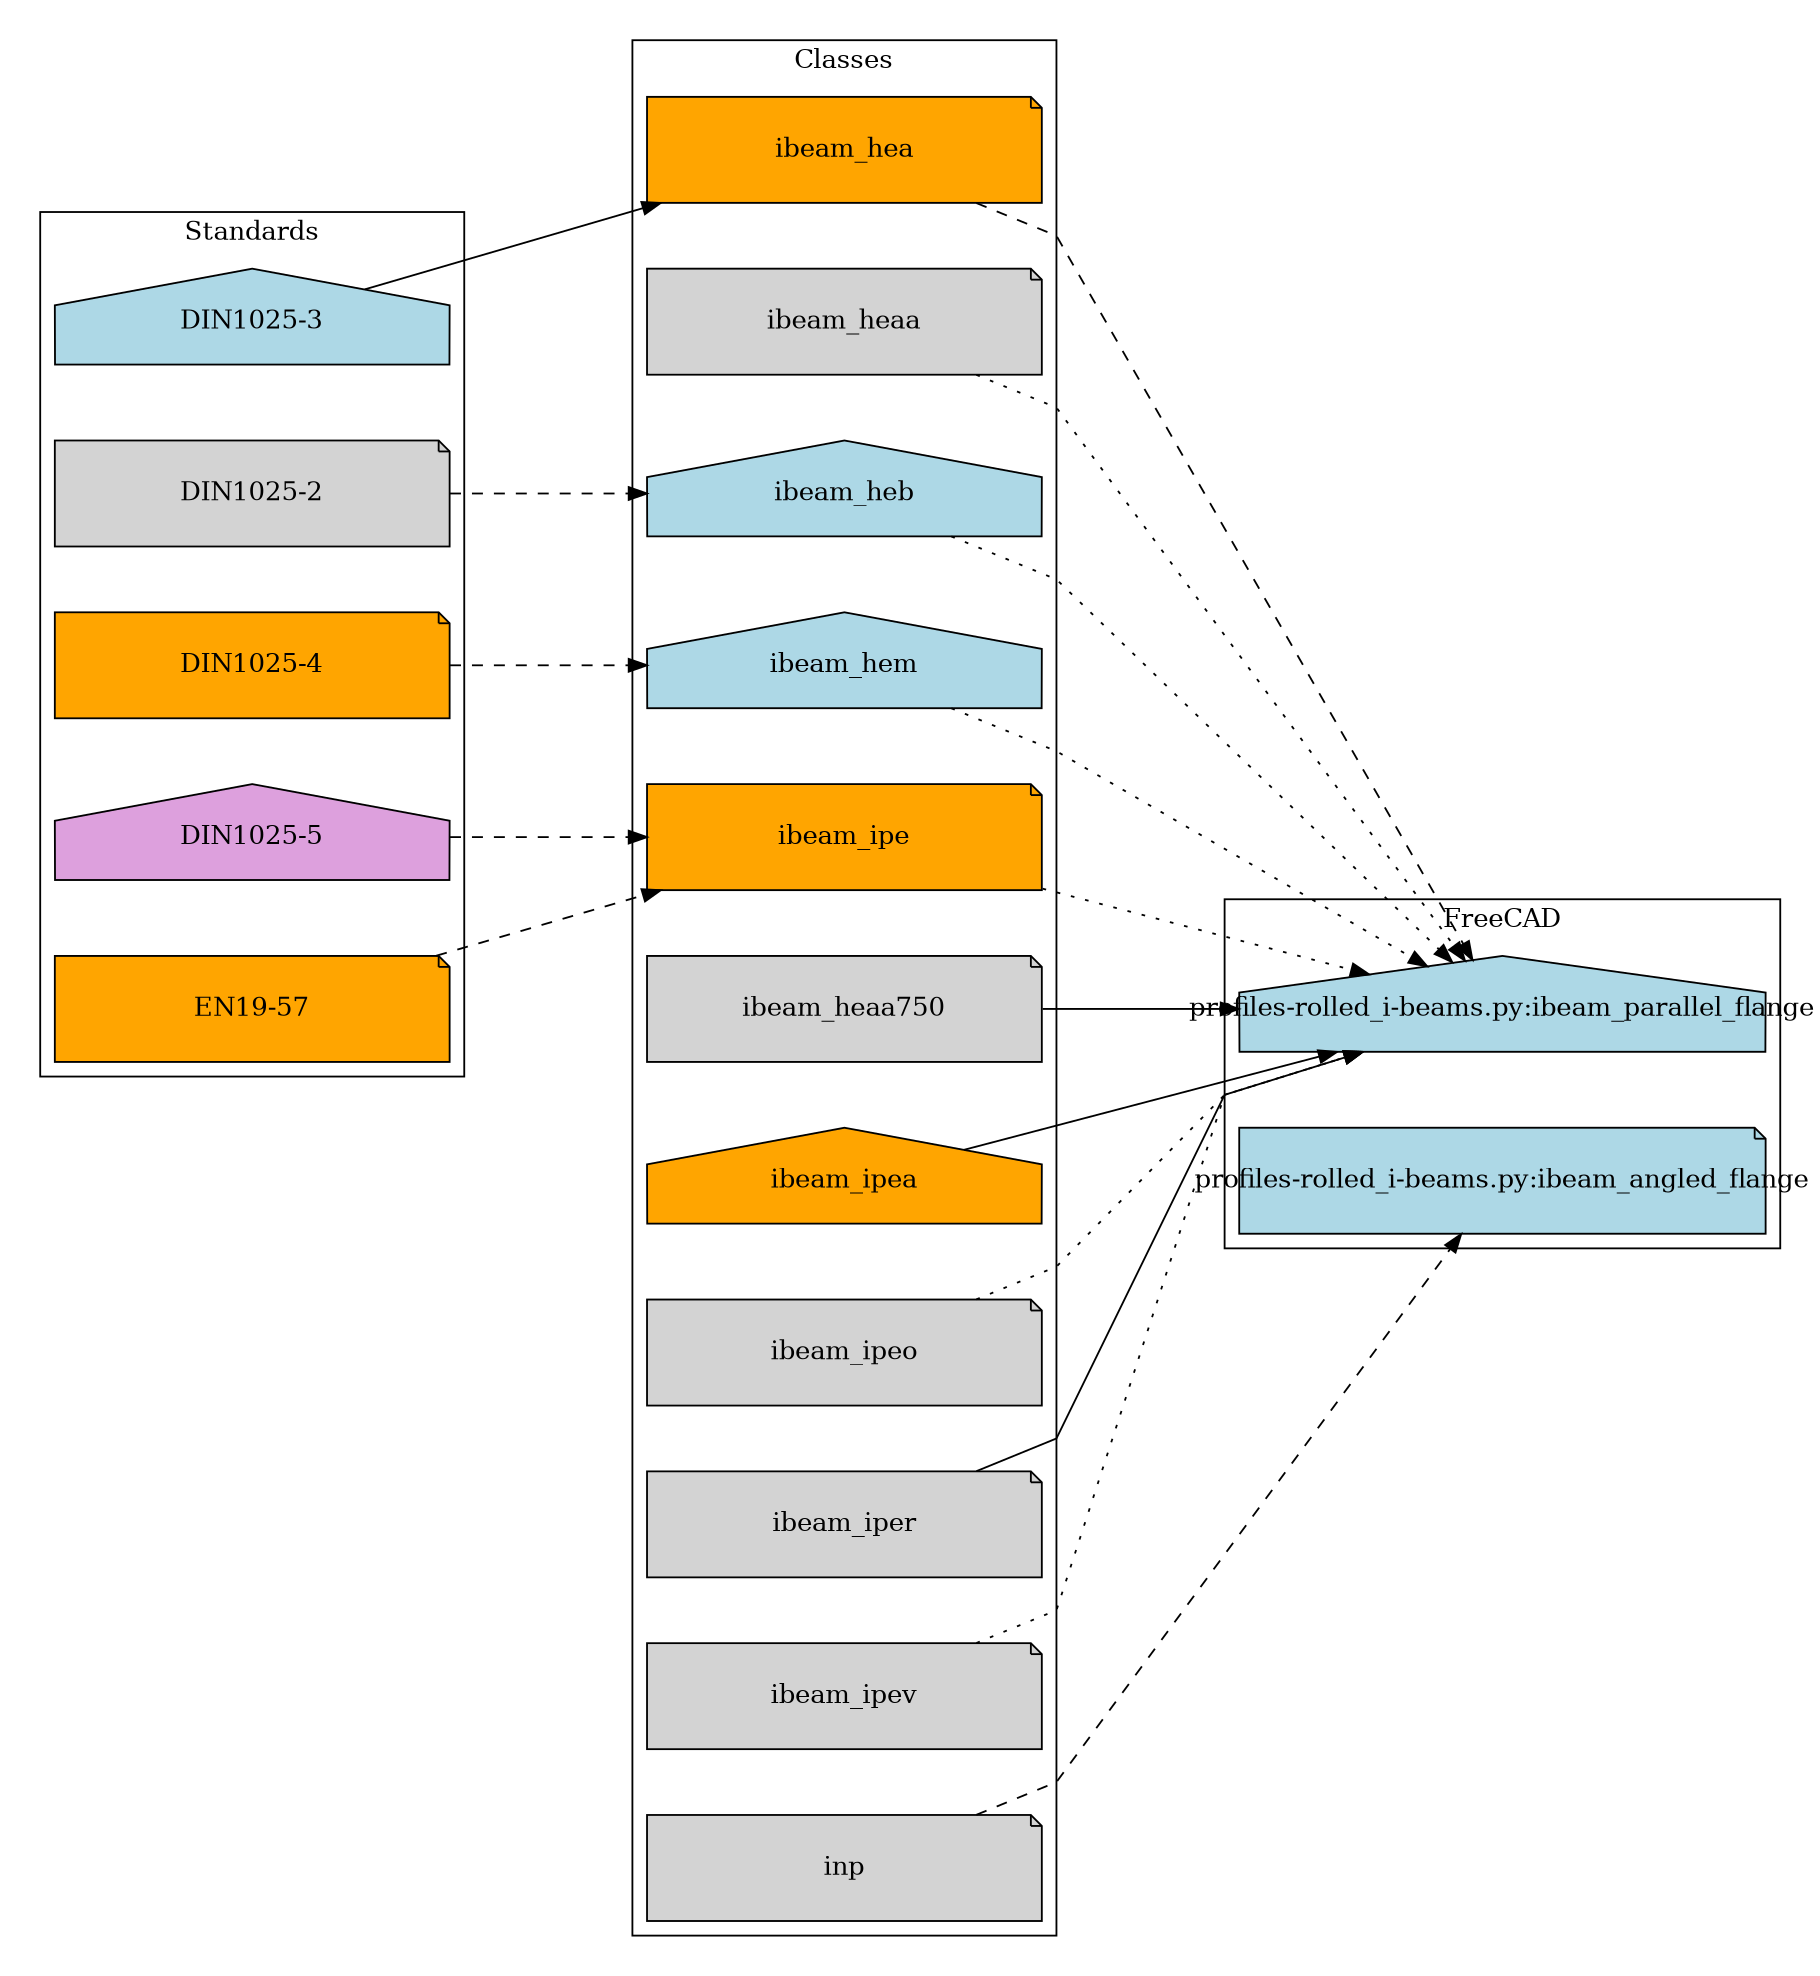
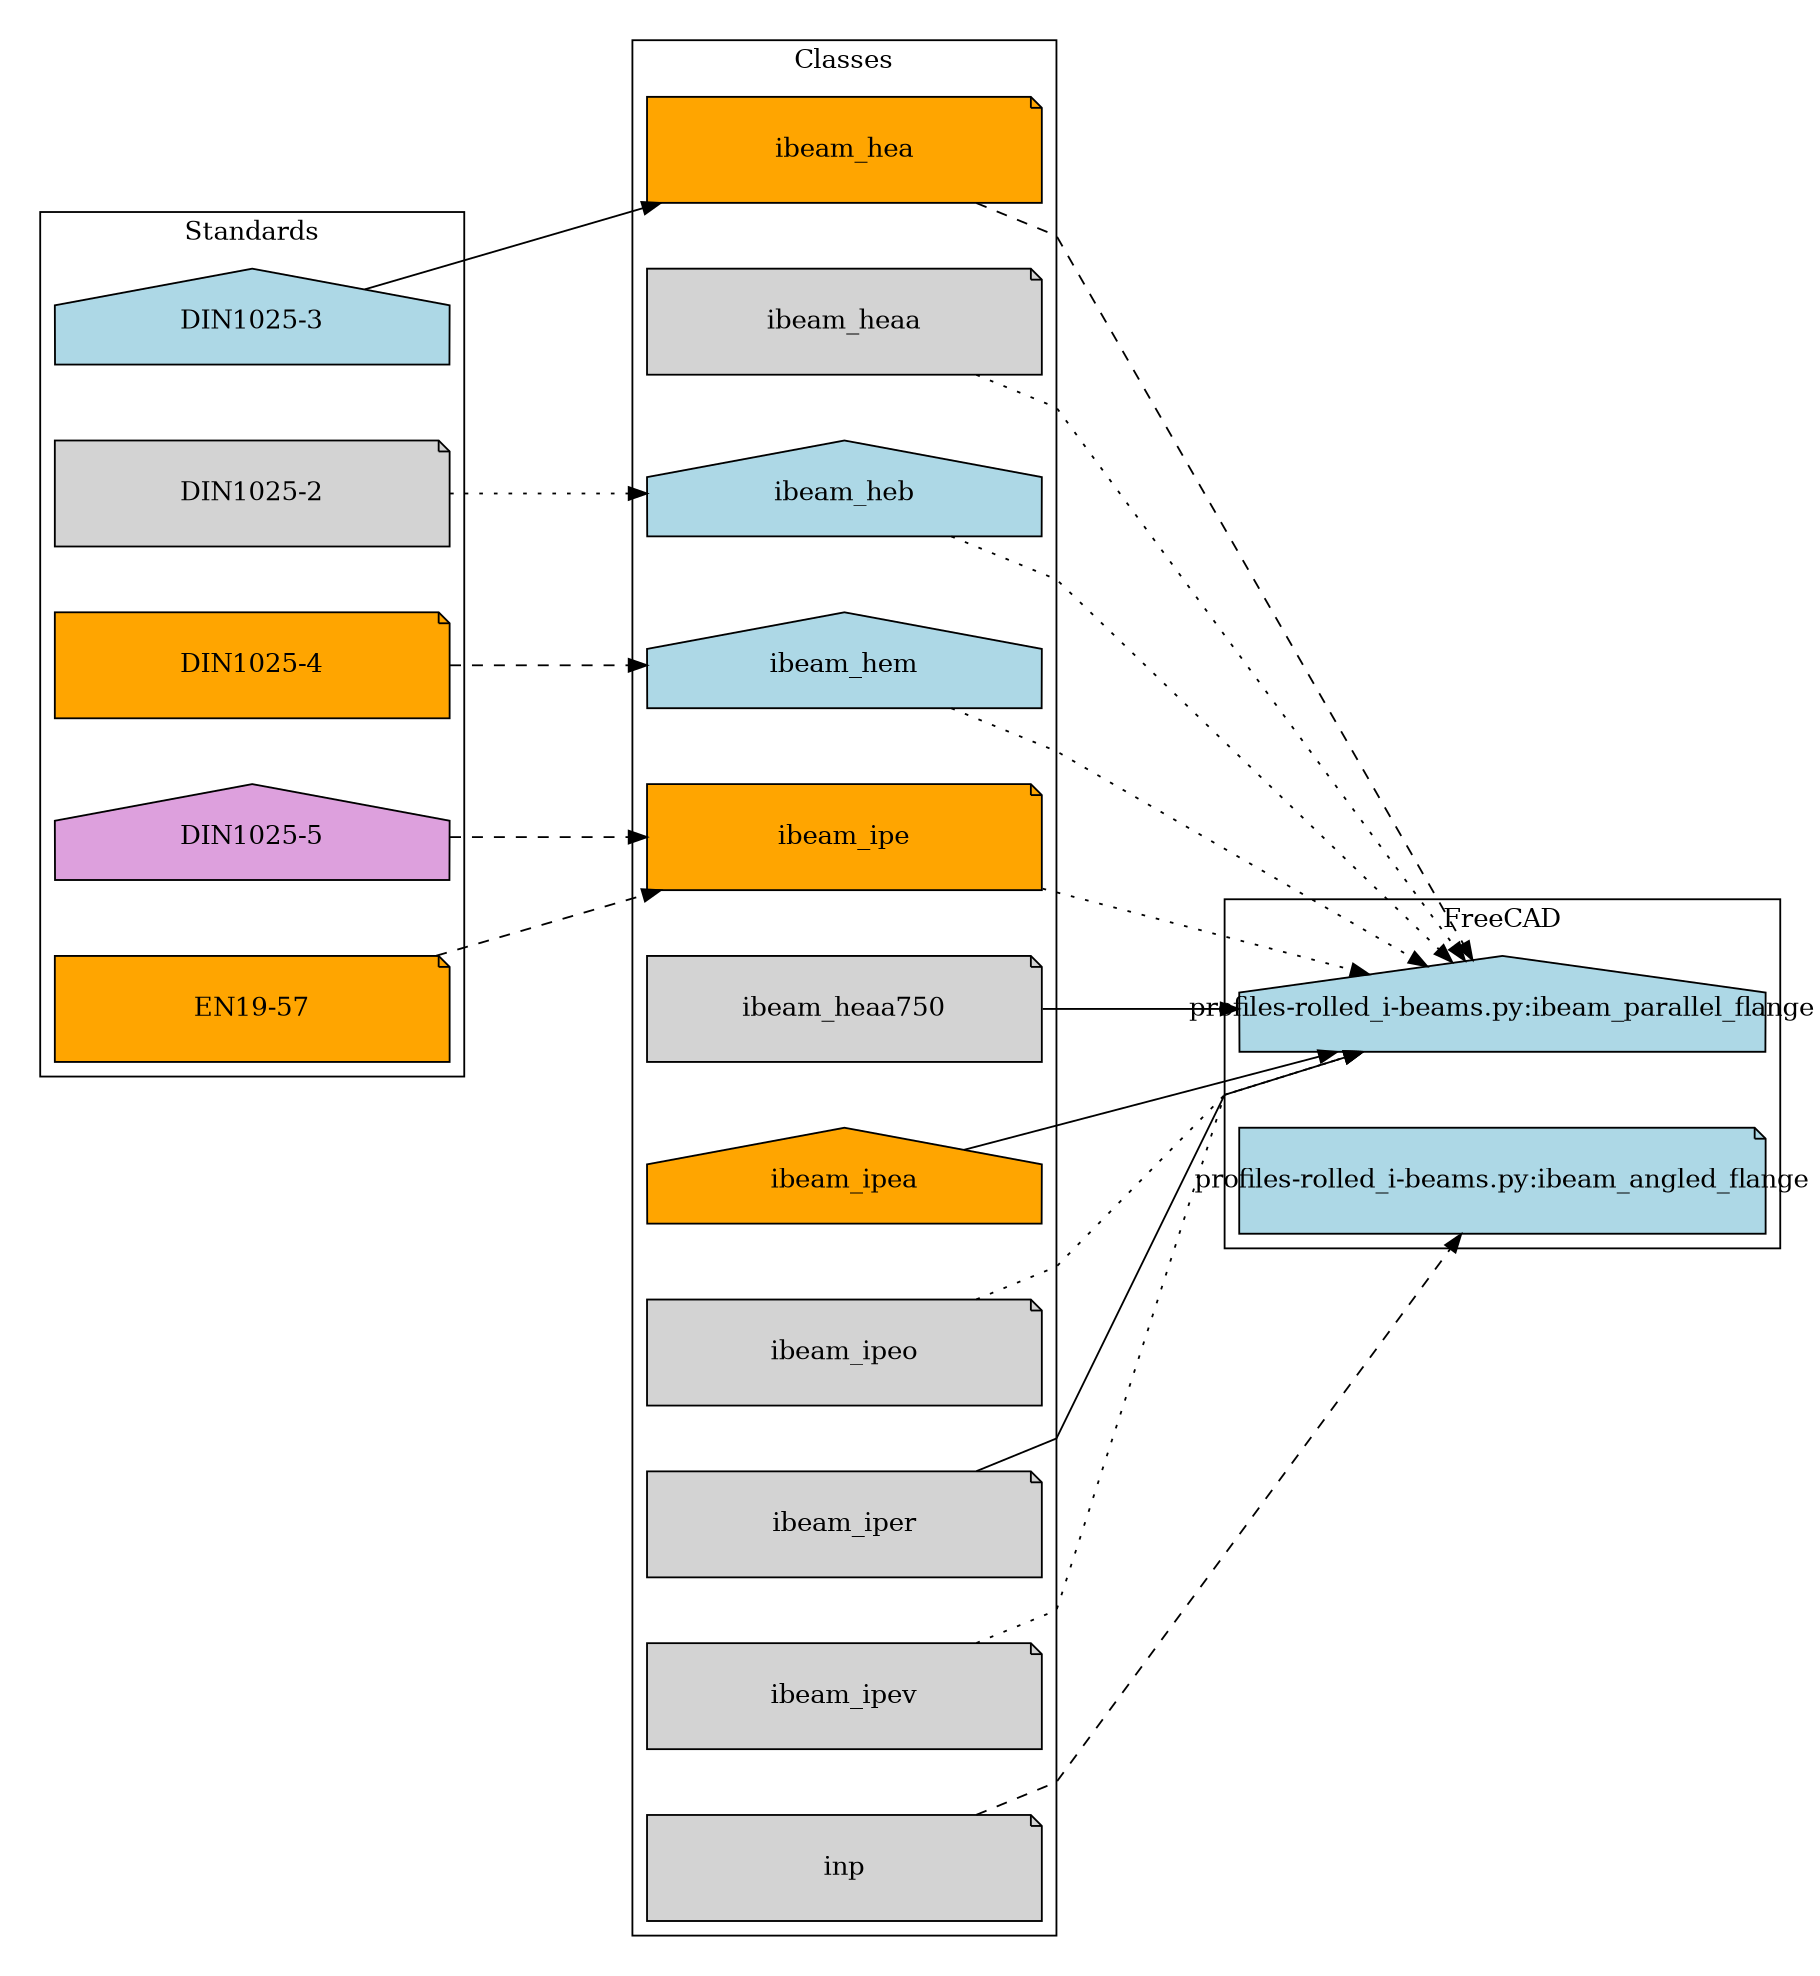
(539, 494) -> (539, 494)
